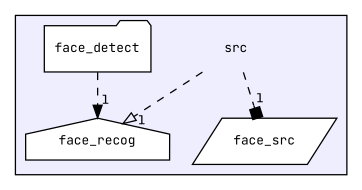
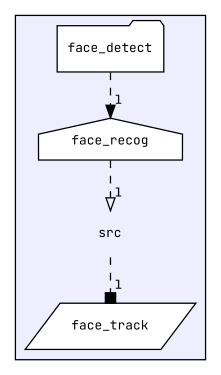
(168, 94) -> (110, 179)
(265, 141) -> (110, 326)
